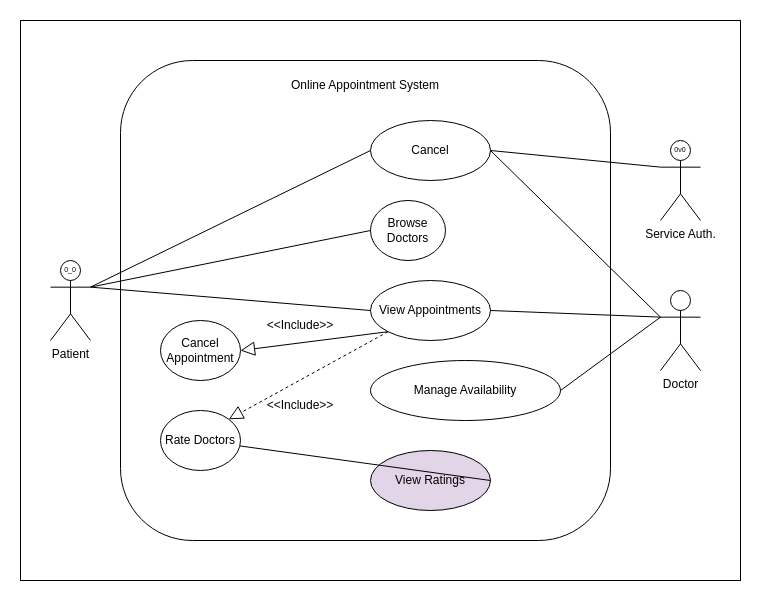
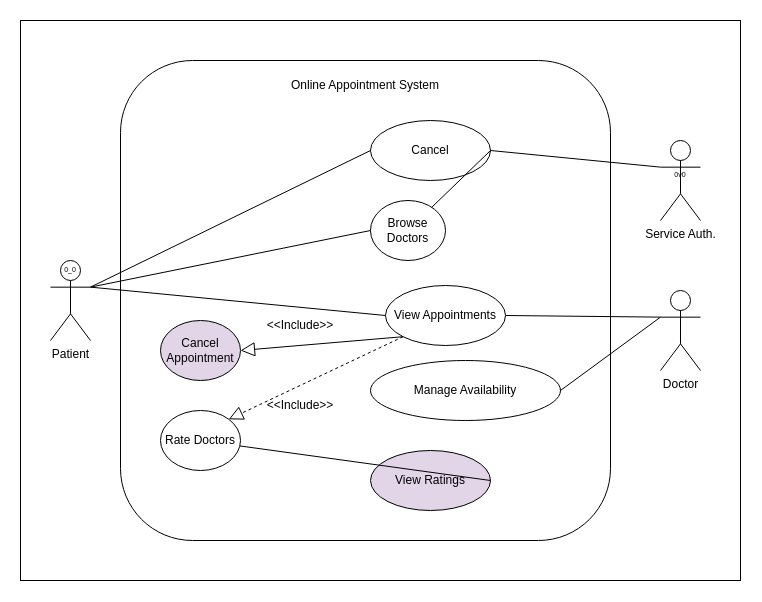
(681, 151) -> (681, 176)
(575, 233) -> (461, 179)
(431, 311) -> (446, 316)
(201, 351) -> (201, 351)
